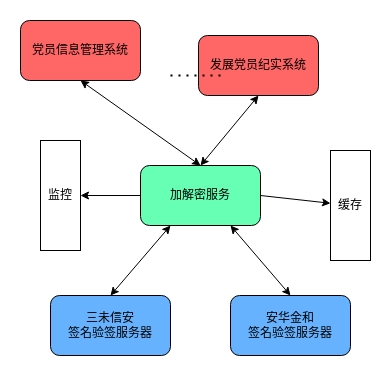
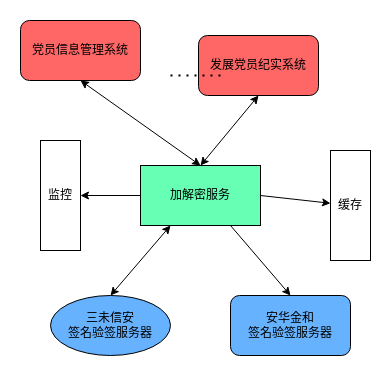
(201, 196) -> (201, 196)
(235, 231) -> (234, 229)
(111, 326) -> (111, 326)
